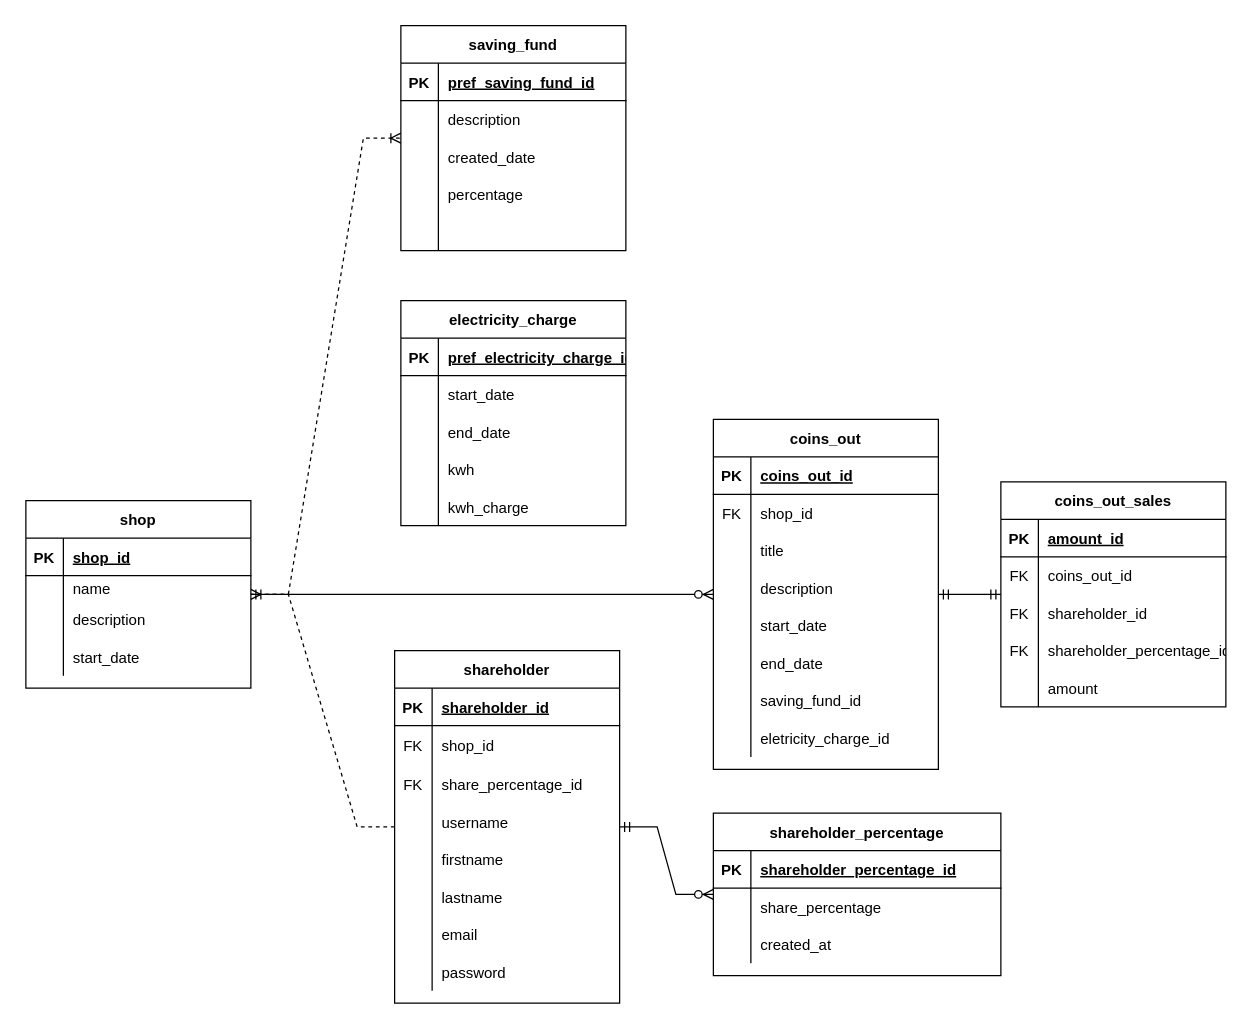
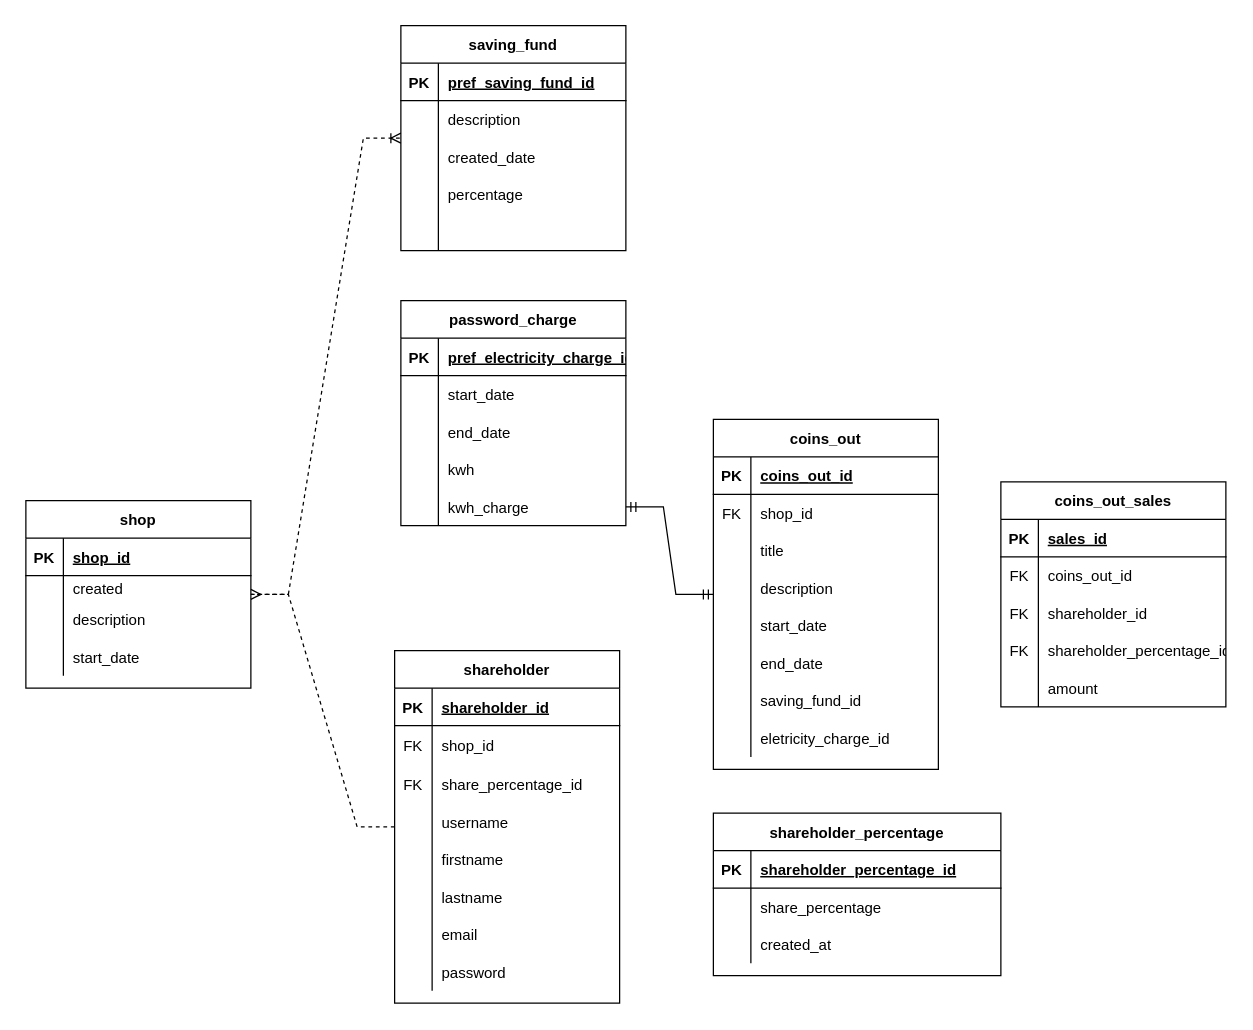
(513, 320) -> (513, 320)
(1083, 539) -> (1077, 539)
(89, 589) -> (102, 589)
(480, 594) -> none
(969, 594) -> (667, 533)
(666, 861) -> none
